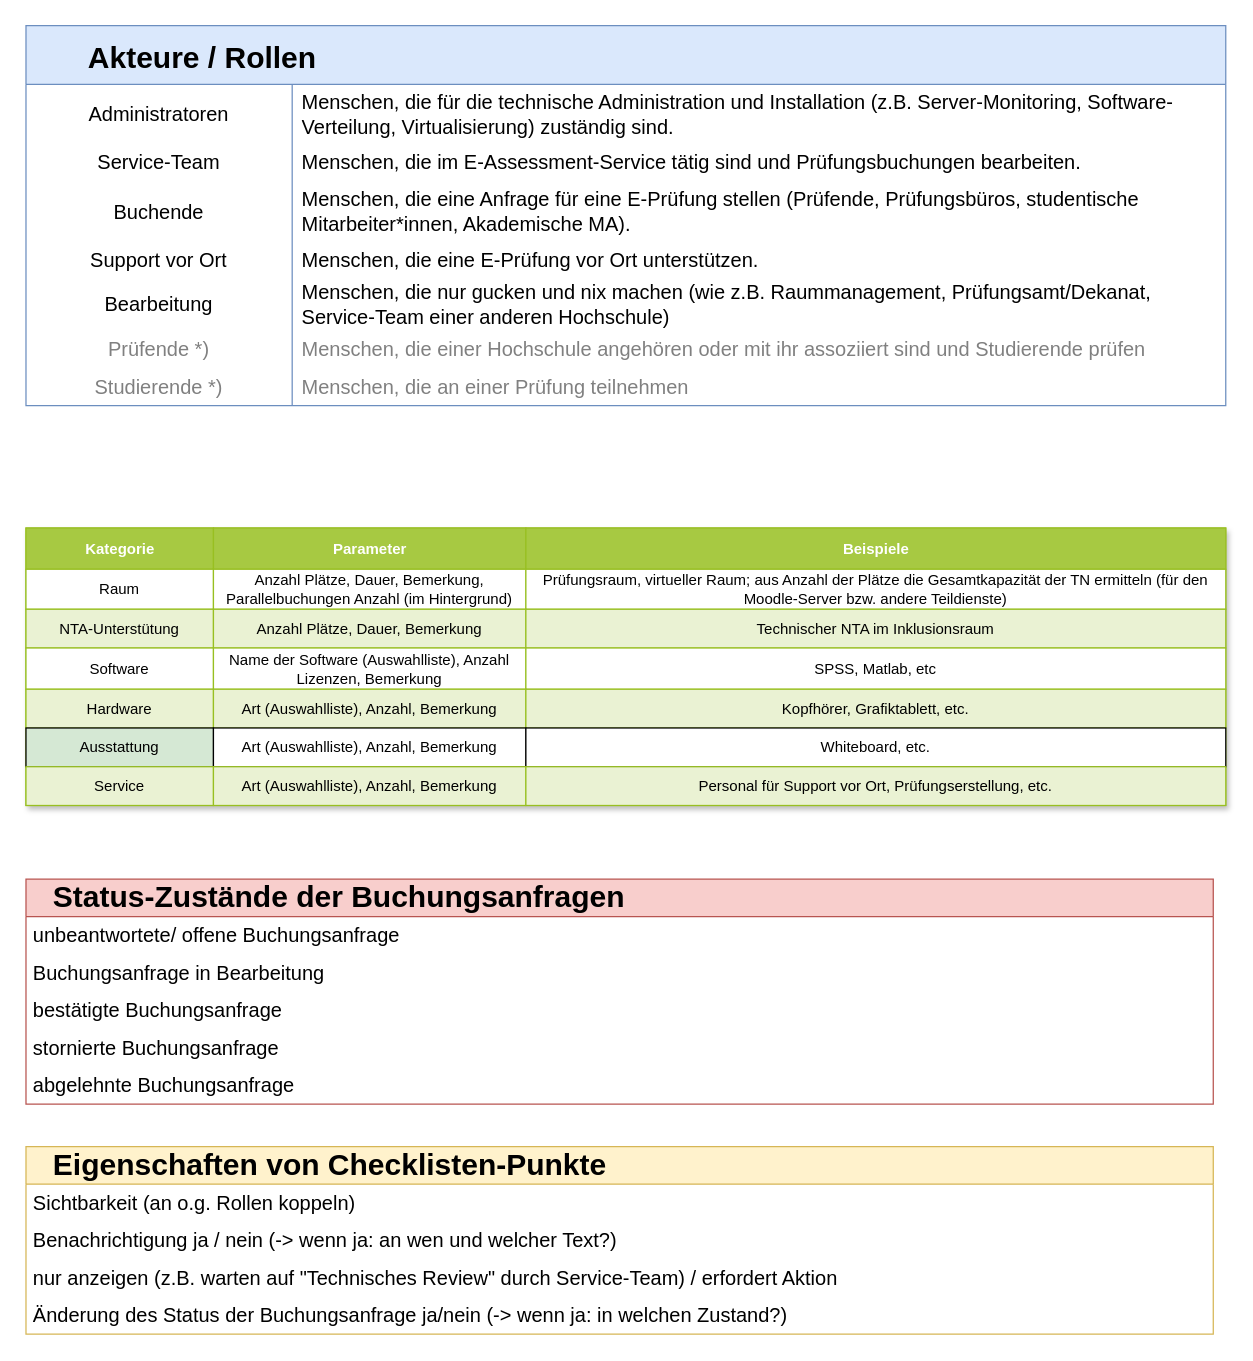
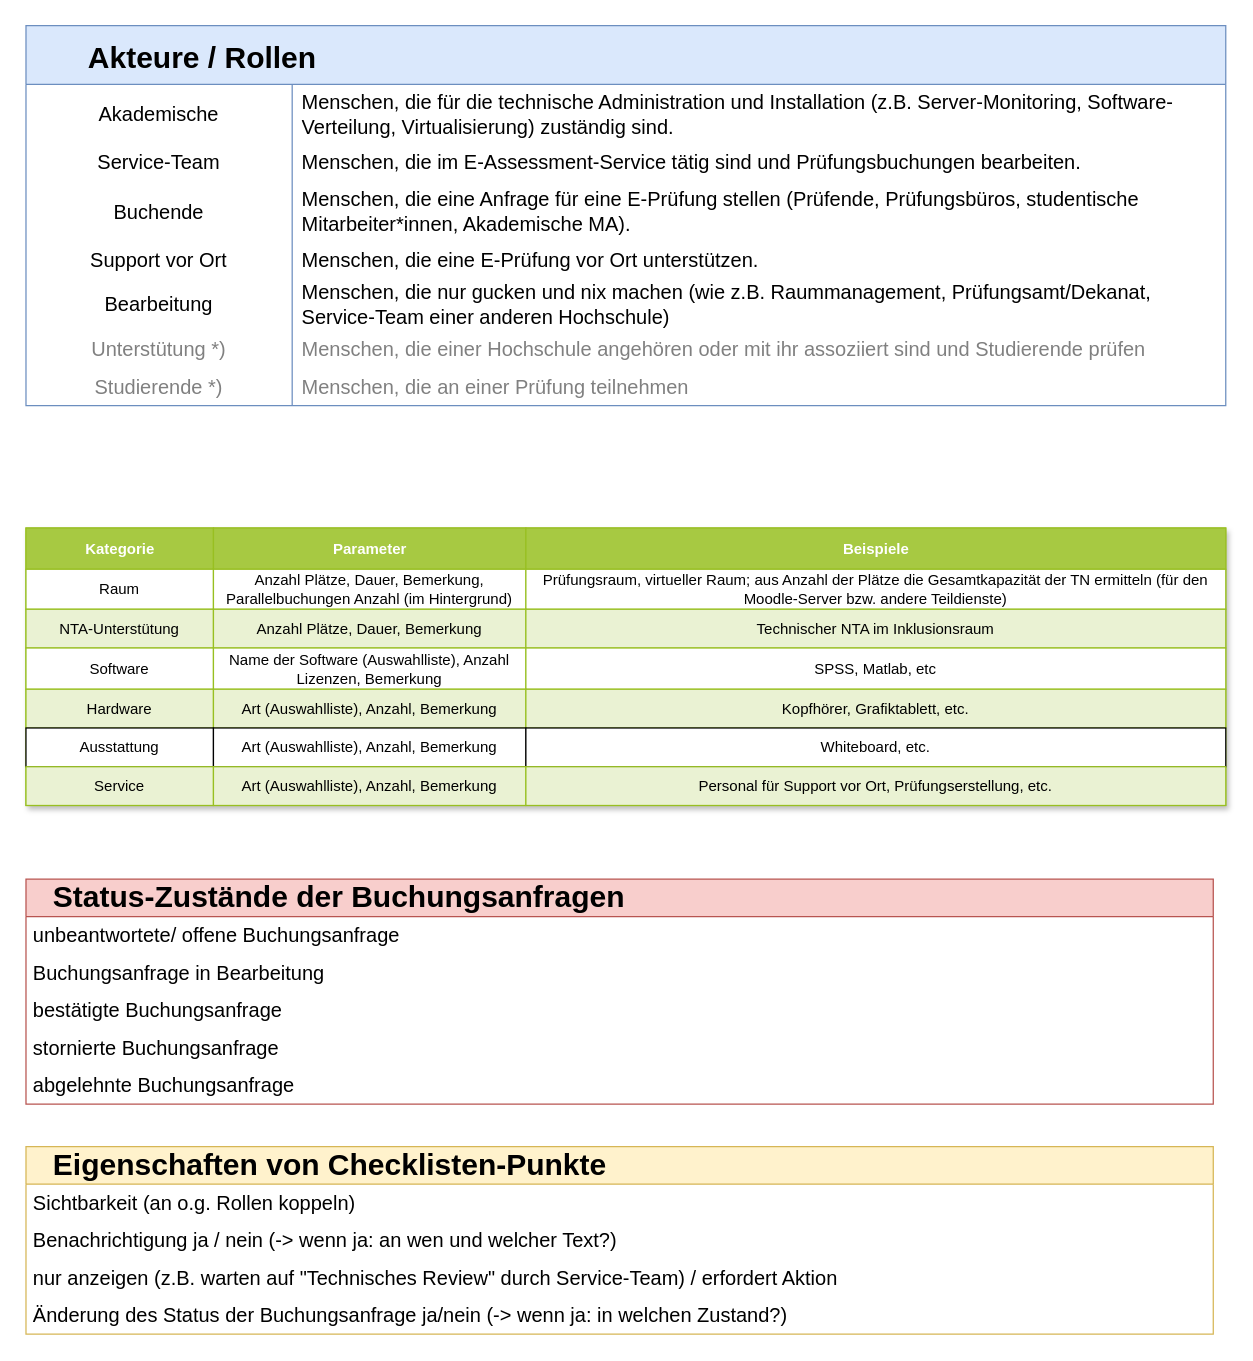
(159, 114) -> (159, 114)
(159, 349) -> (159, 349)
(119, 748) -> (119, 748)
